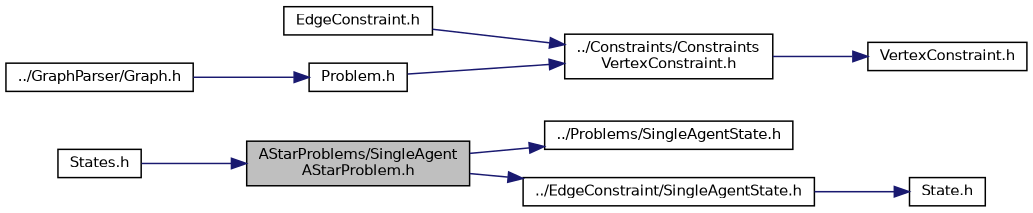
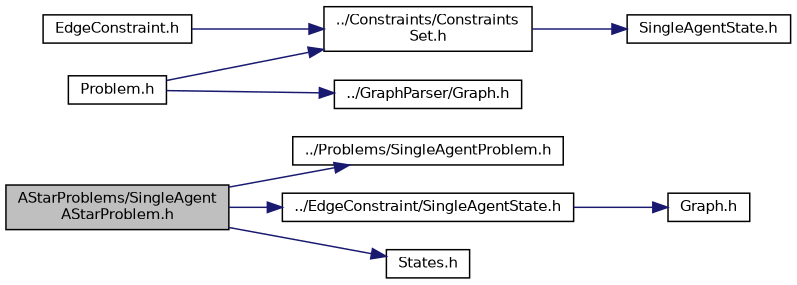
(669, 56) -> (428, 29)
(947, 56) -> (709, 29)
(244, 77) -> (243, 92)
(669, 135) -> (428, 151)
(186, 163) -> (300, 241)
(947, 192) -> (709, 207)
